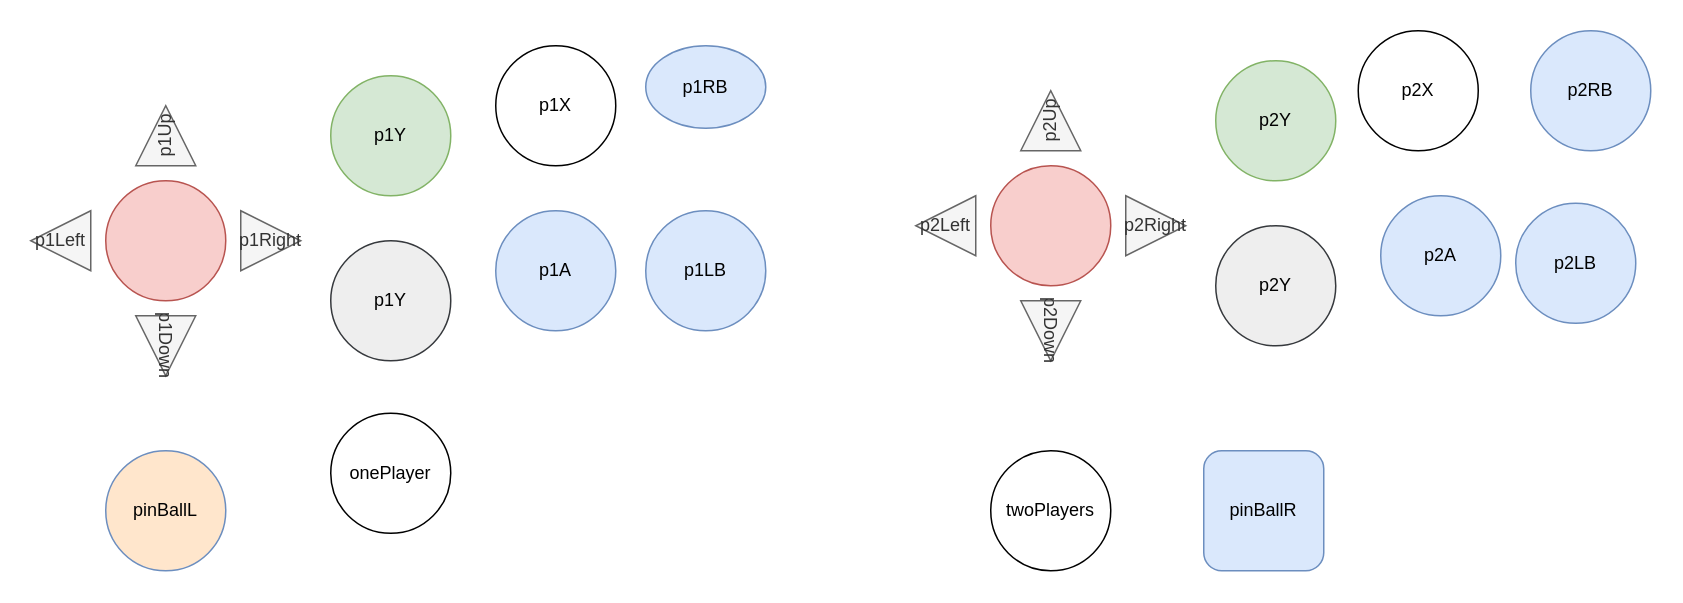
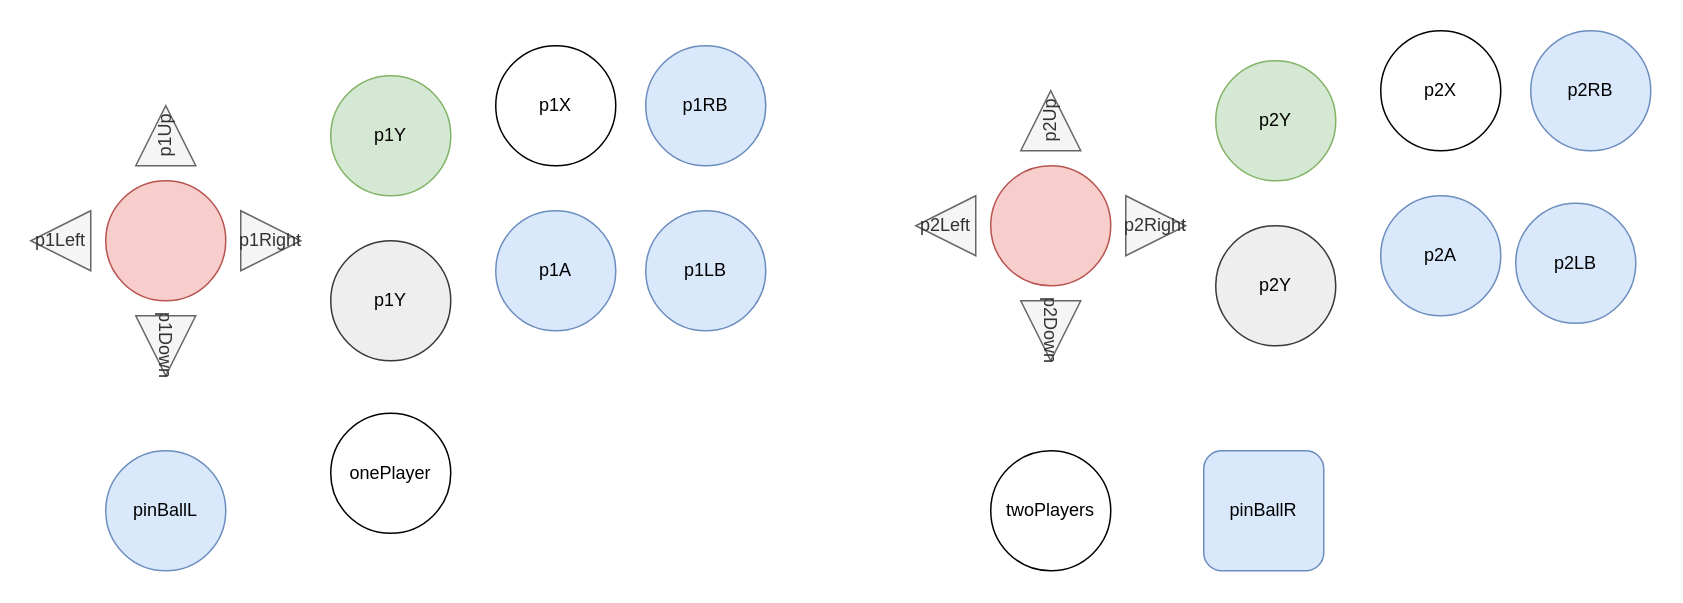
(706, 87) -> (706, 106)
(1418, 91) -> (1441, 91)
(166, 511) -> (166, 511)
